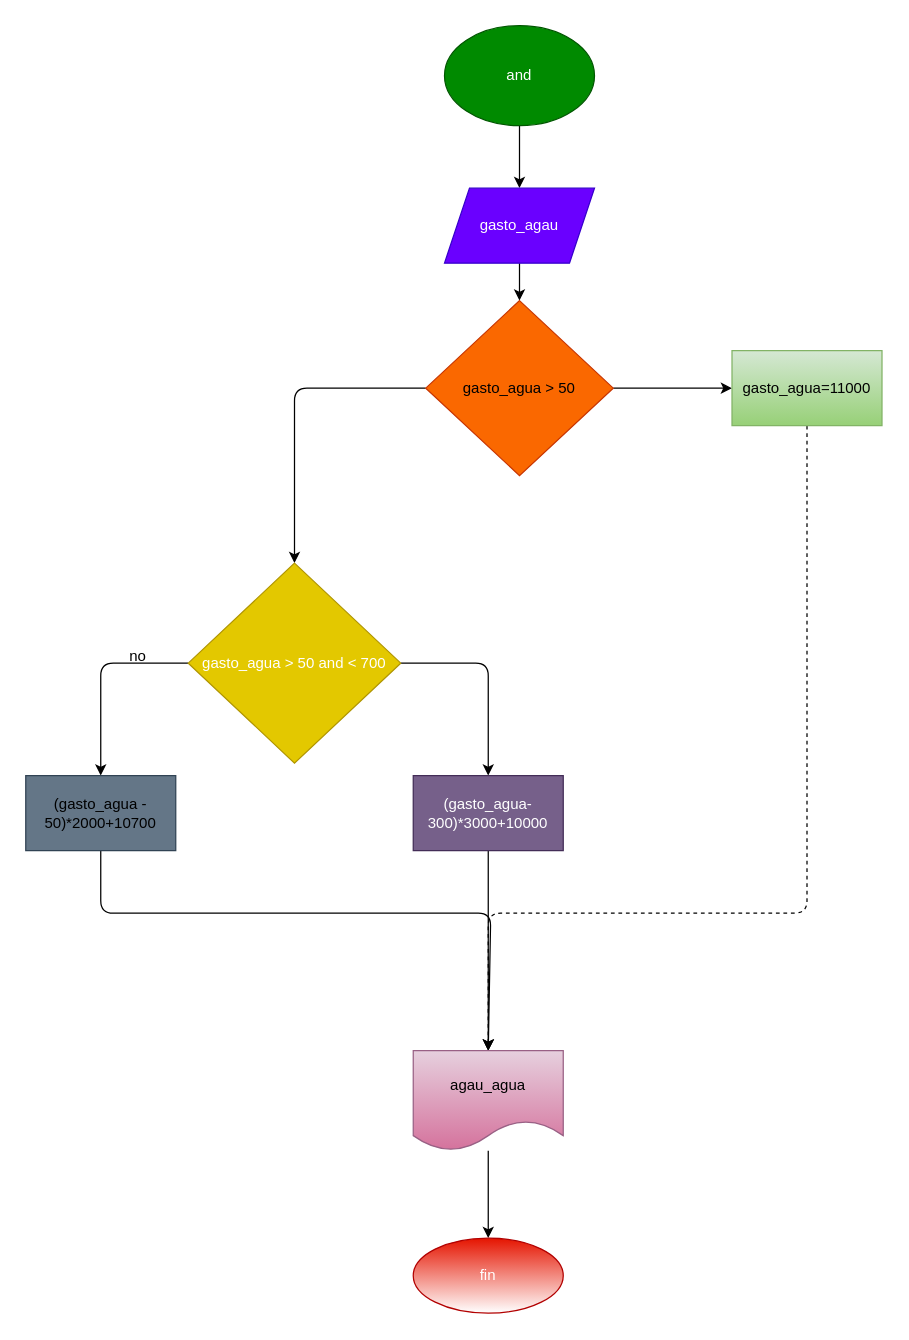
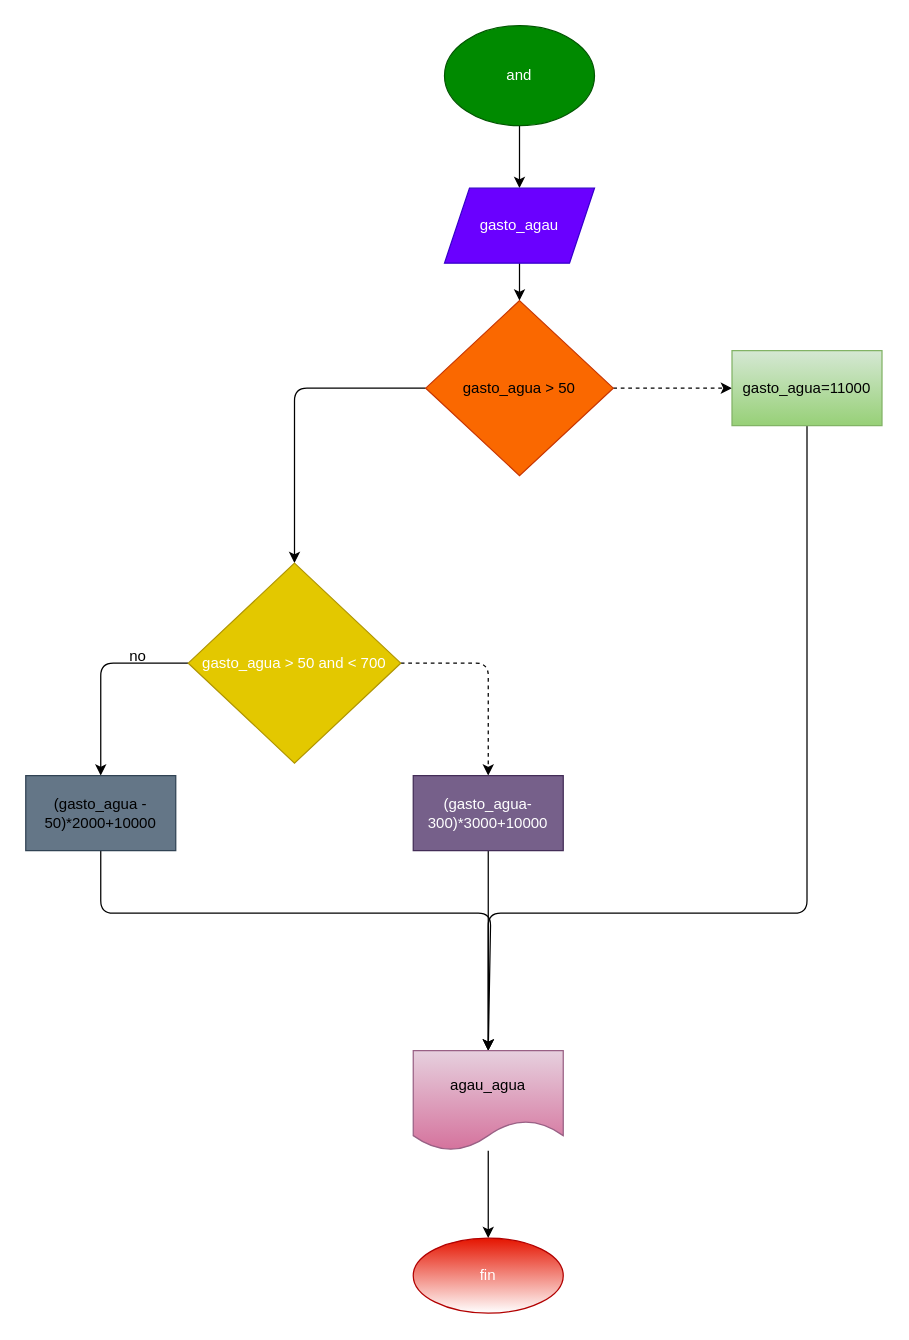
(670, 388) -> (670, 388)
(488, 678) -> (488, 678)
(101, 813) -> (101, 813)
(807, 821) -> (807, 821)
